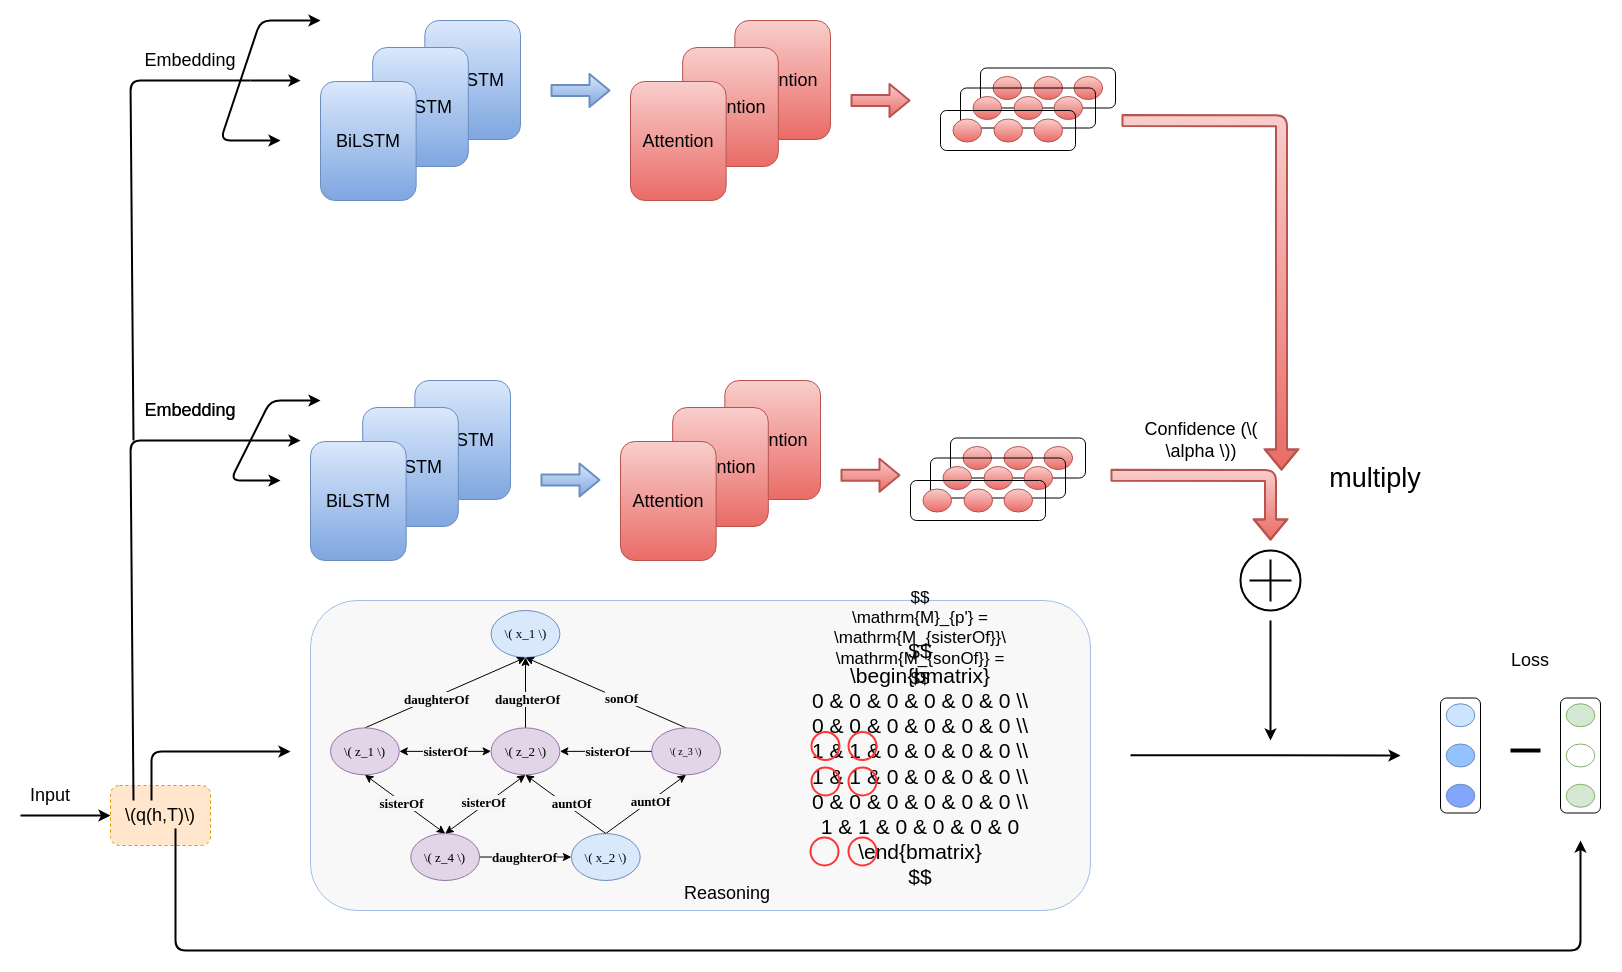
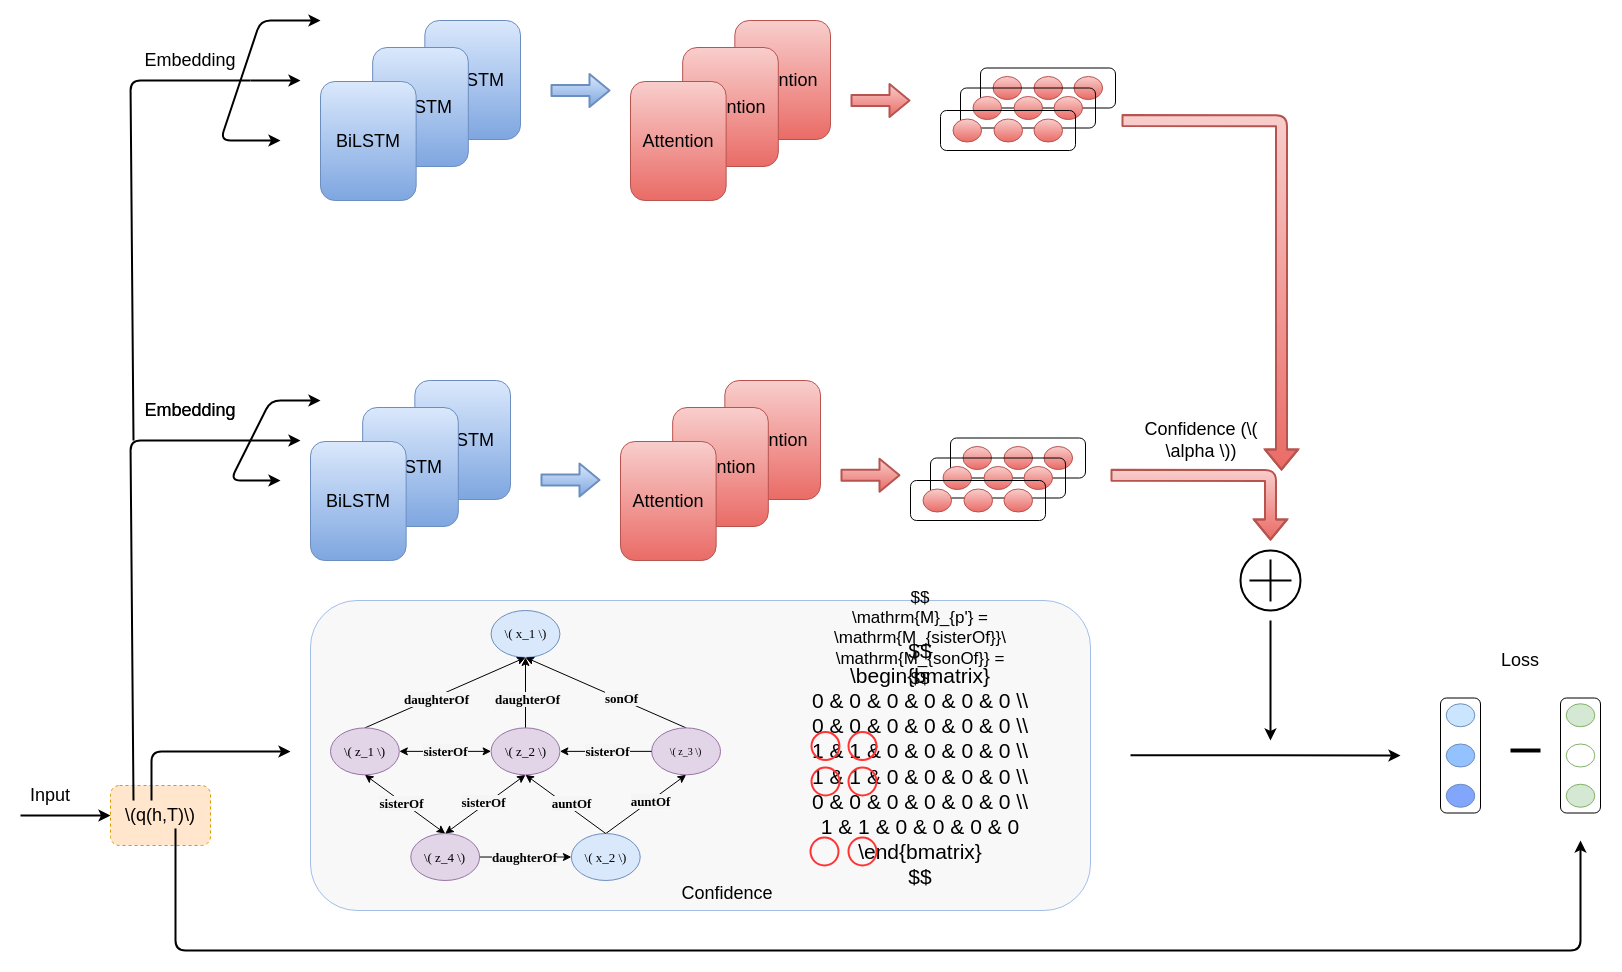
(1376, 478) -> none
(1531, 661) -> (1521, 661)
(728, 894) -> (728, 894)
